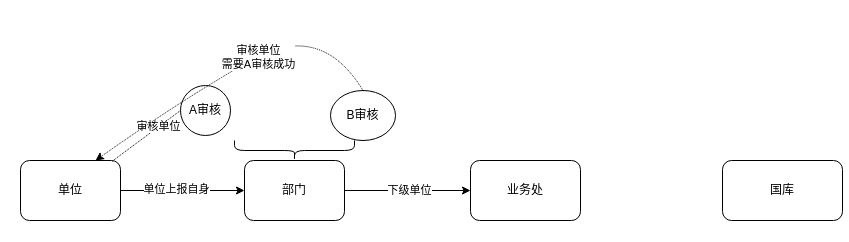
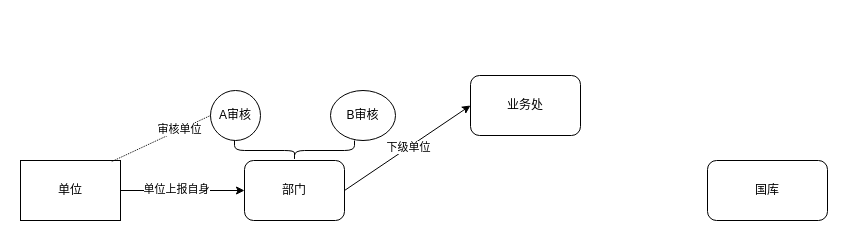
(206, 111) -> (236, 116)
(147, 125) -> none
(71, 191) -> (71, 191)
(526, 191) -> (526, 106)
(783, 191) -> (768, 191)
